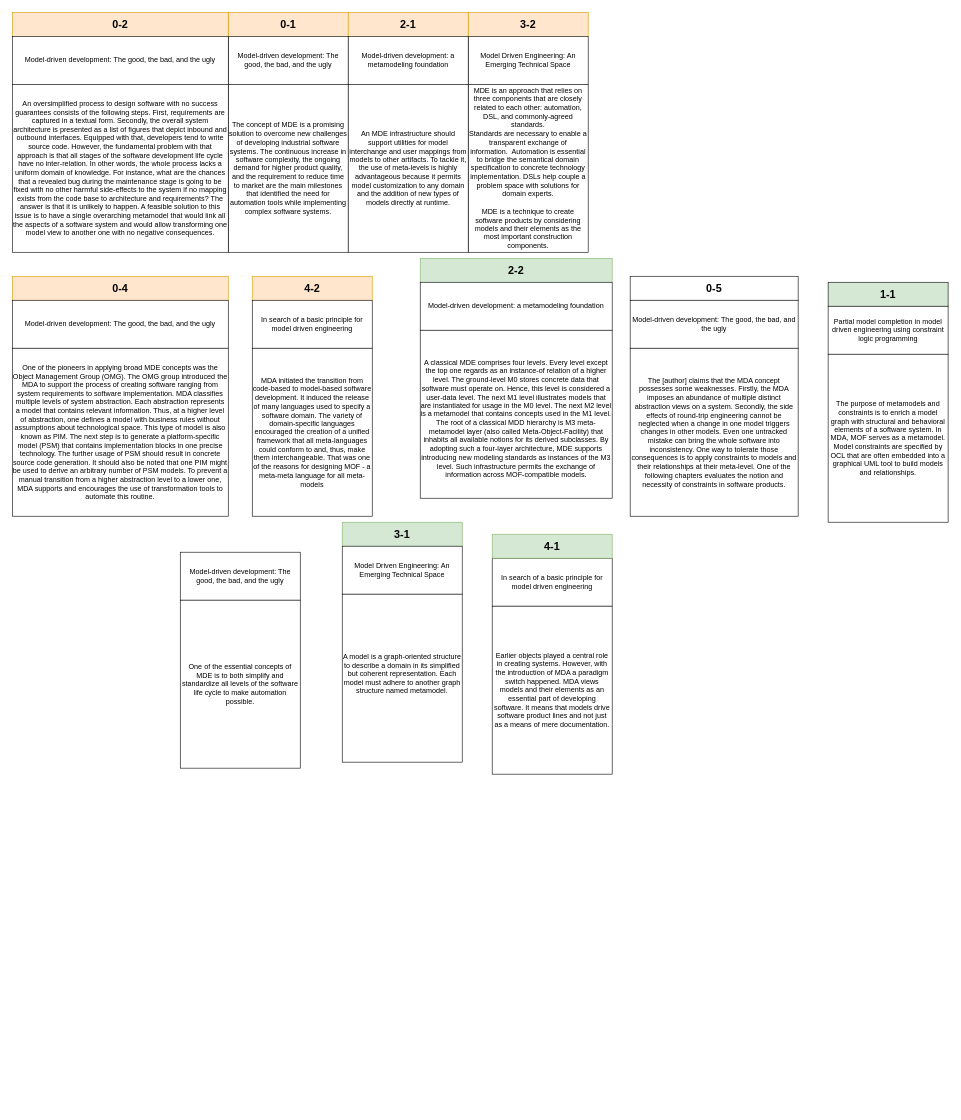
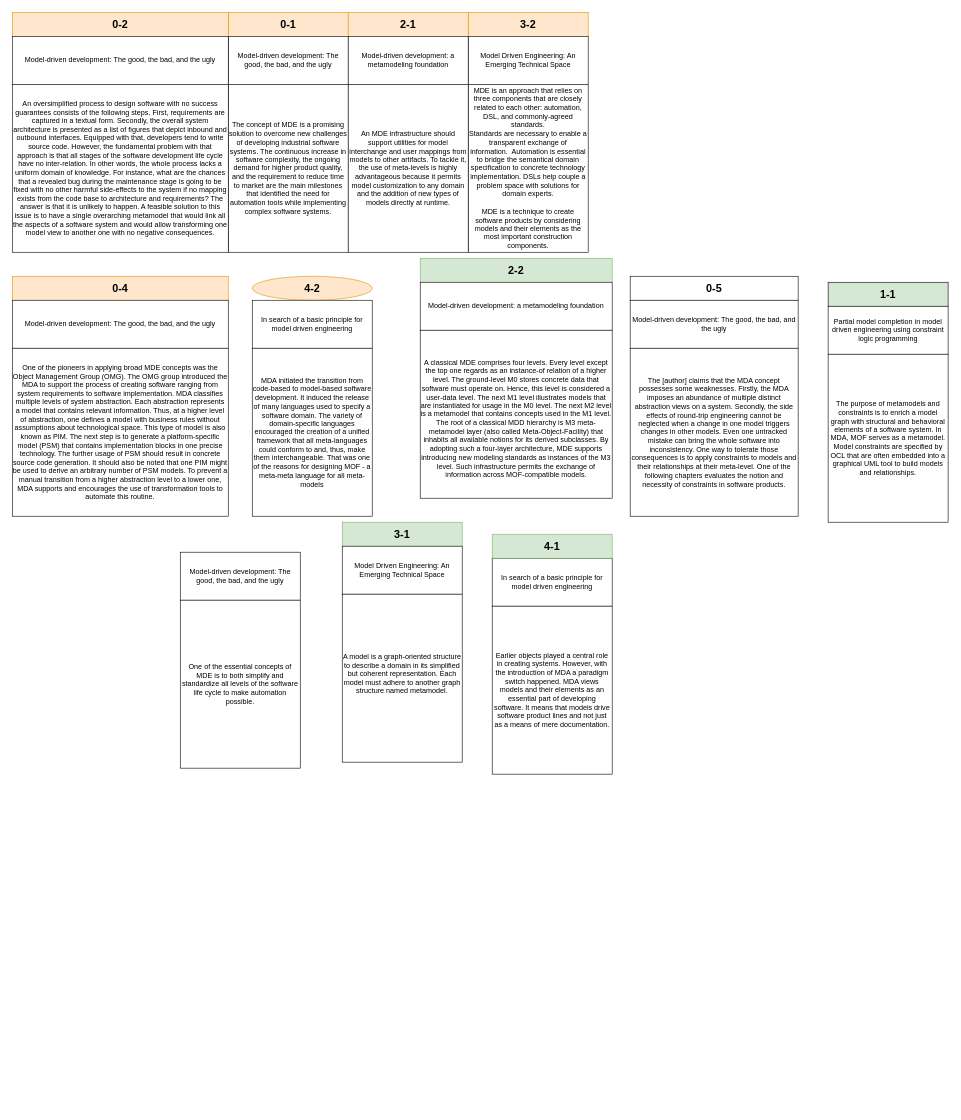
(312, 288) -> (312, 288)
